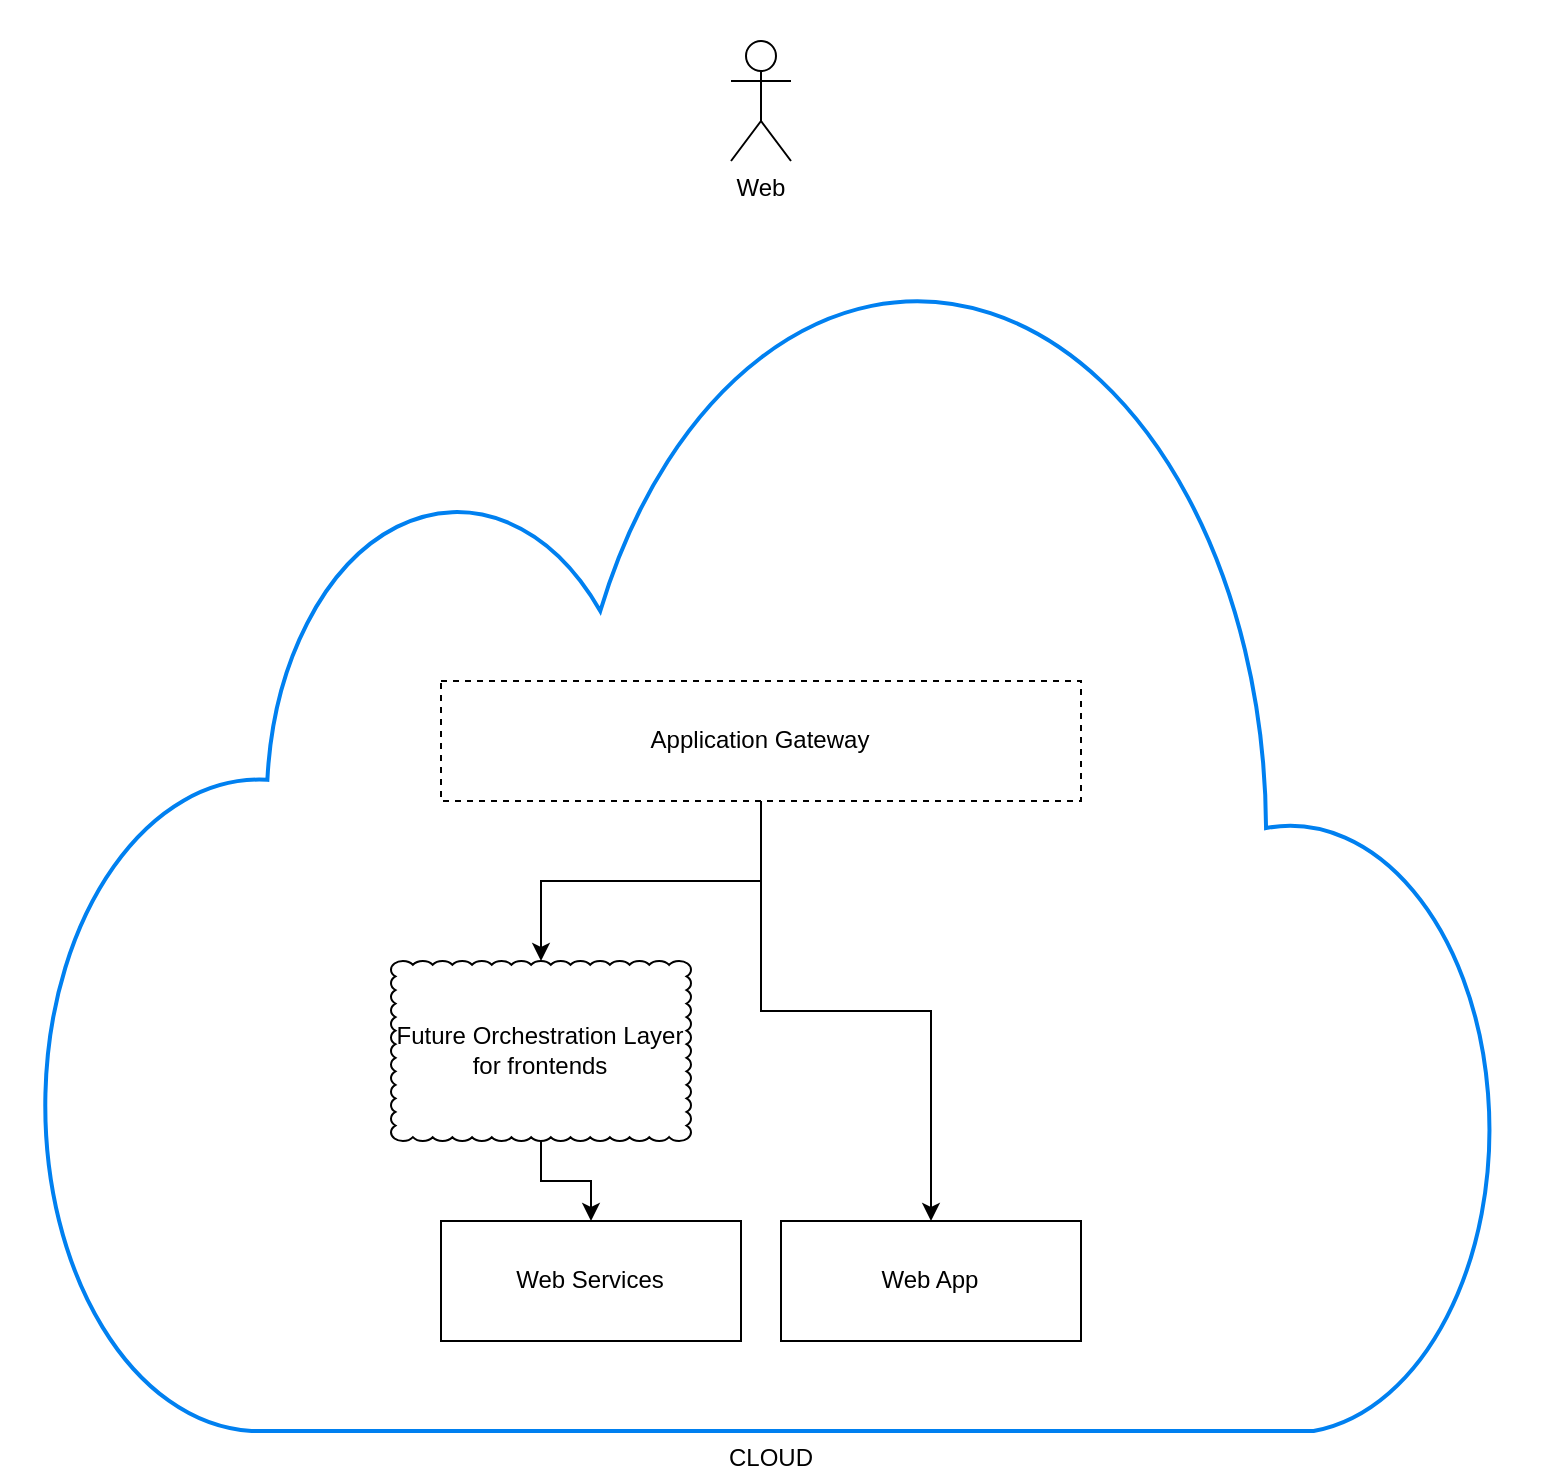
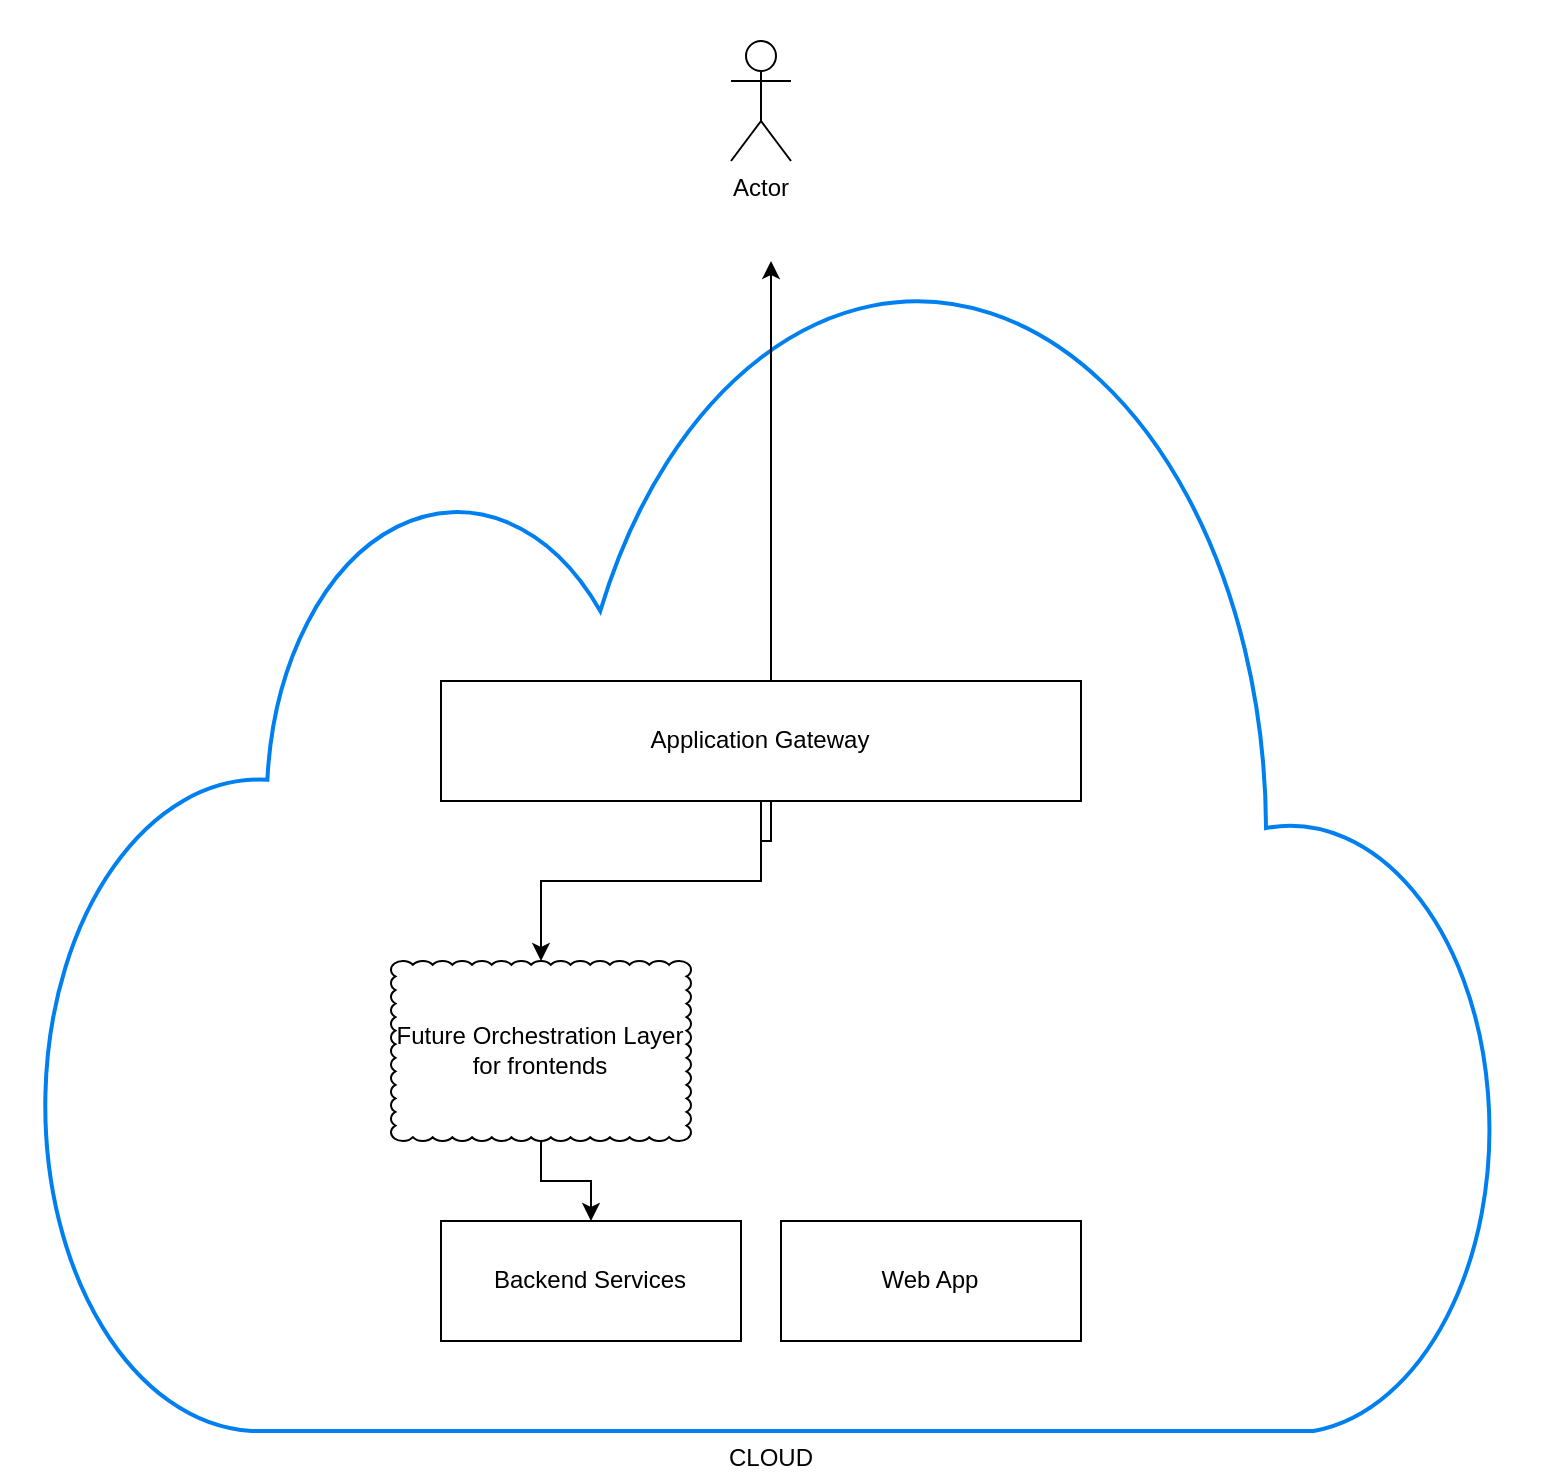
(762, 189) -> (762, 189)
(761, 741) -> (761, 741)
(881, 1011) -> (771, 519)
(591, 1281) -> (591, 1281)
